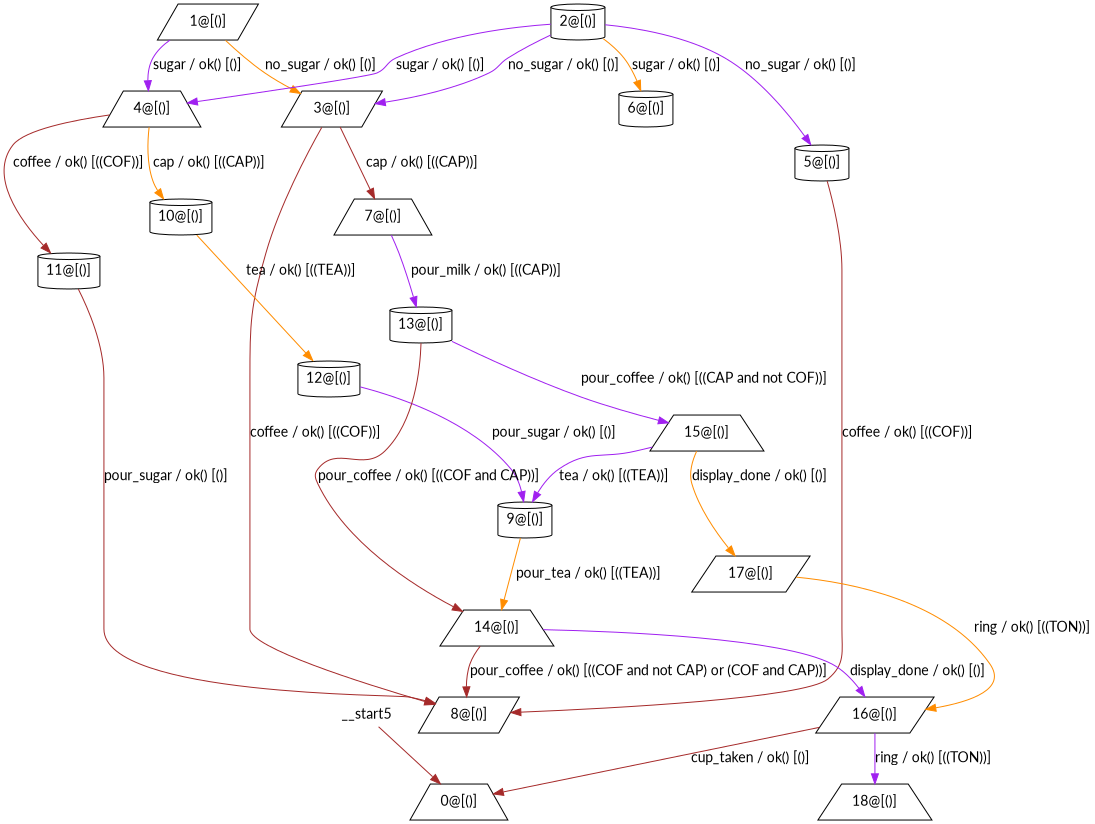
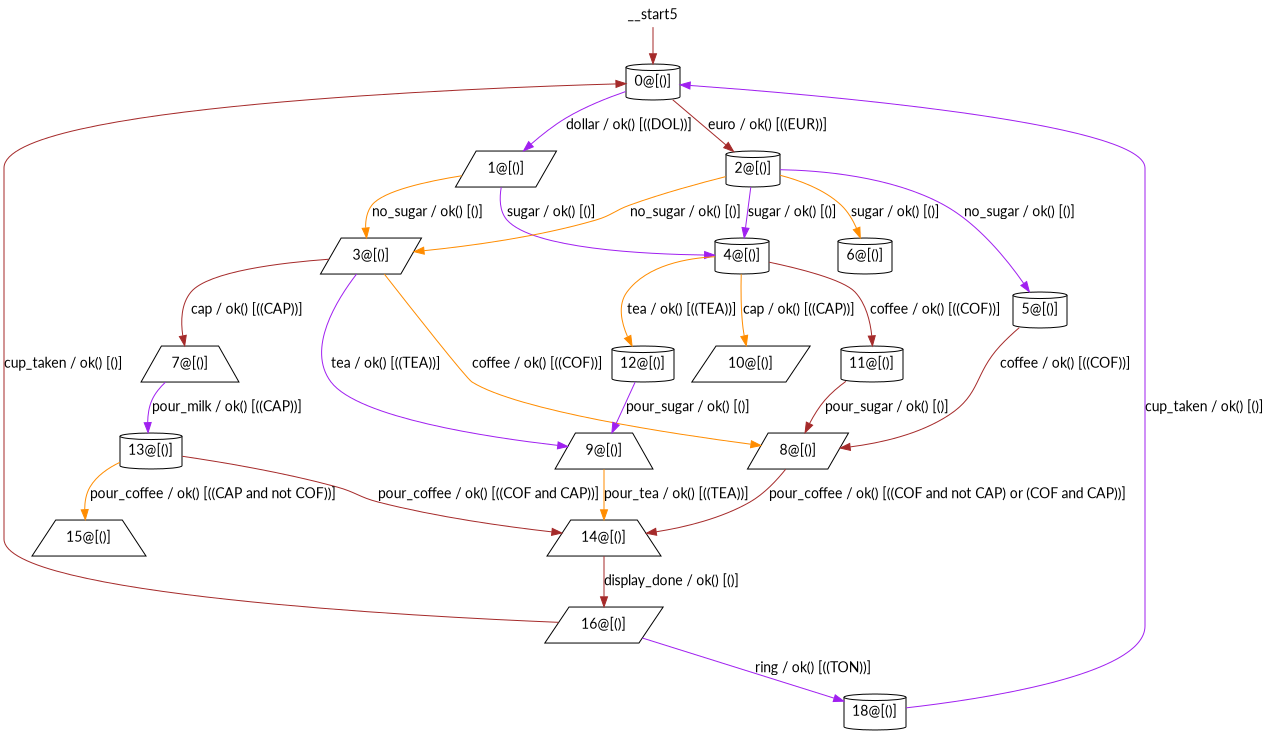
(473, 80) -> (578, 225)
(152, 109) -> (742, 256)
none -> (576, 113)
none -> (699, 122)
(181, 217) -> (751, 364)
(249, 291) -> (646, 275)
none -> (1145, 294)
(553, 386) -> (95, 481)
(589, 456) -> (383, 411)
(250, 467) -> (541, 407)
(525, 520) -> (604, 451)
(751, 574) -> none
(707, 639) -> (604, 576)
(470, 665) -> (727, 513)
(459, 802) -> (653, 82)
(875, 802) -> (875, 712)
